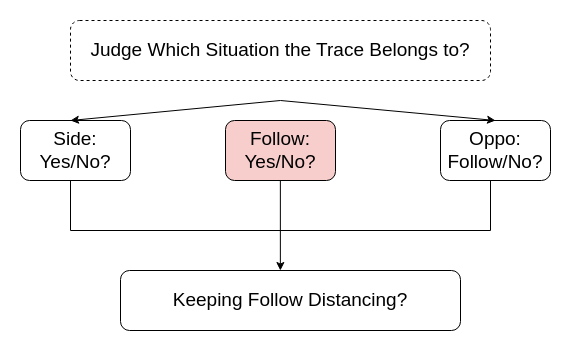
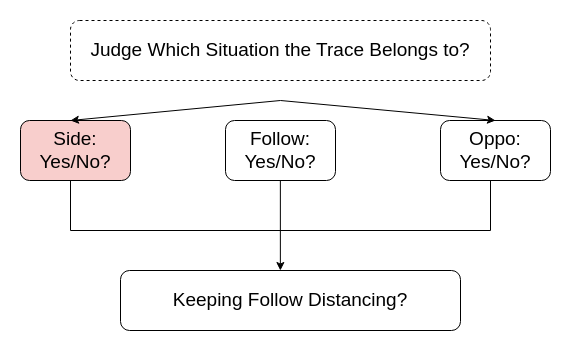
(76, 151) -> (76, 151)
(281, 151) -> (281, 151)
(496, 151) -> (496, 151)
